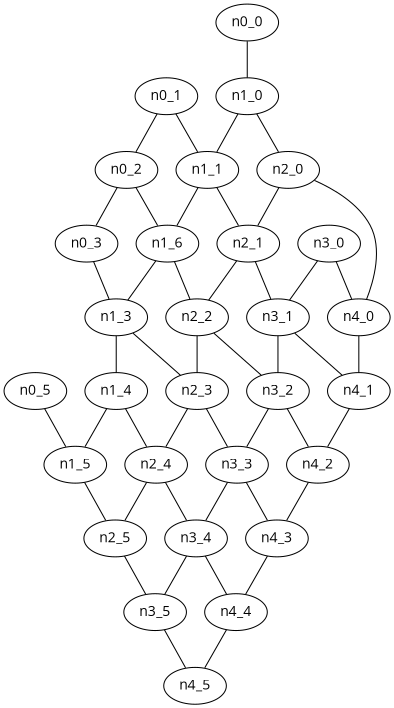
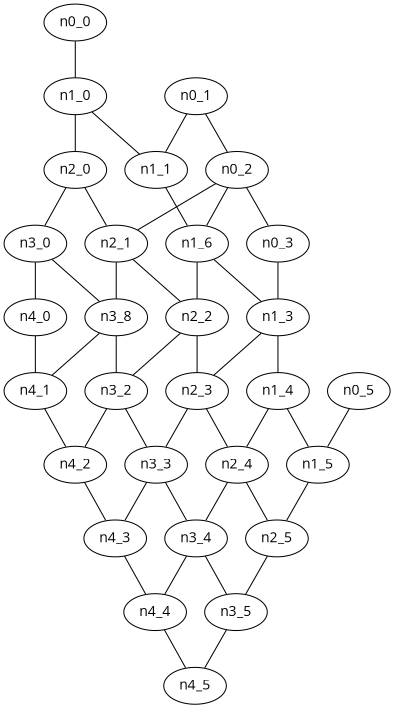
(228, 207) -> (183, 203)
(371, 227) -> (55, 207)
(278, 317) -> (116, 317)
